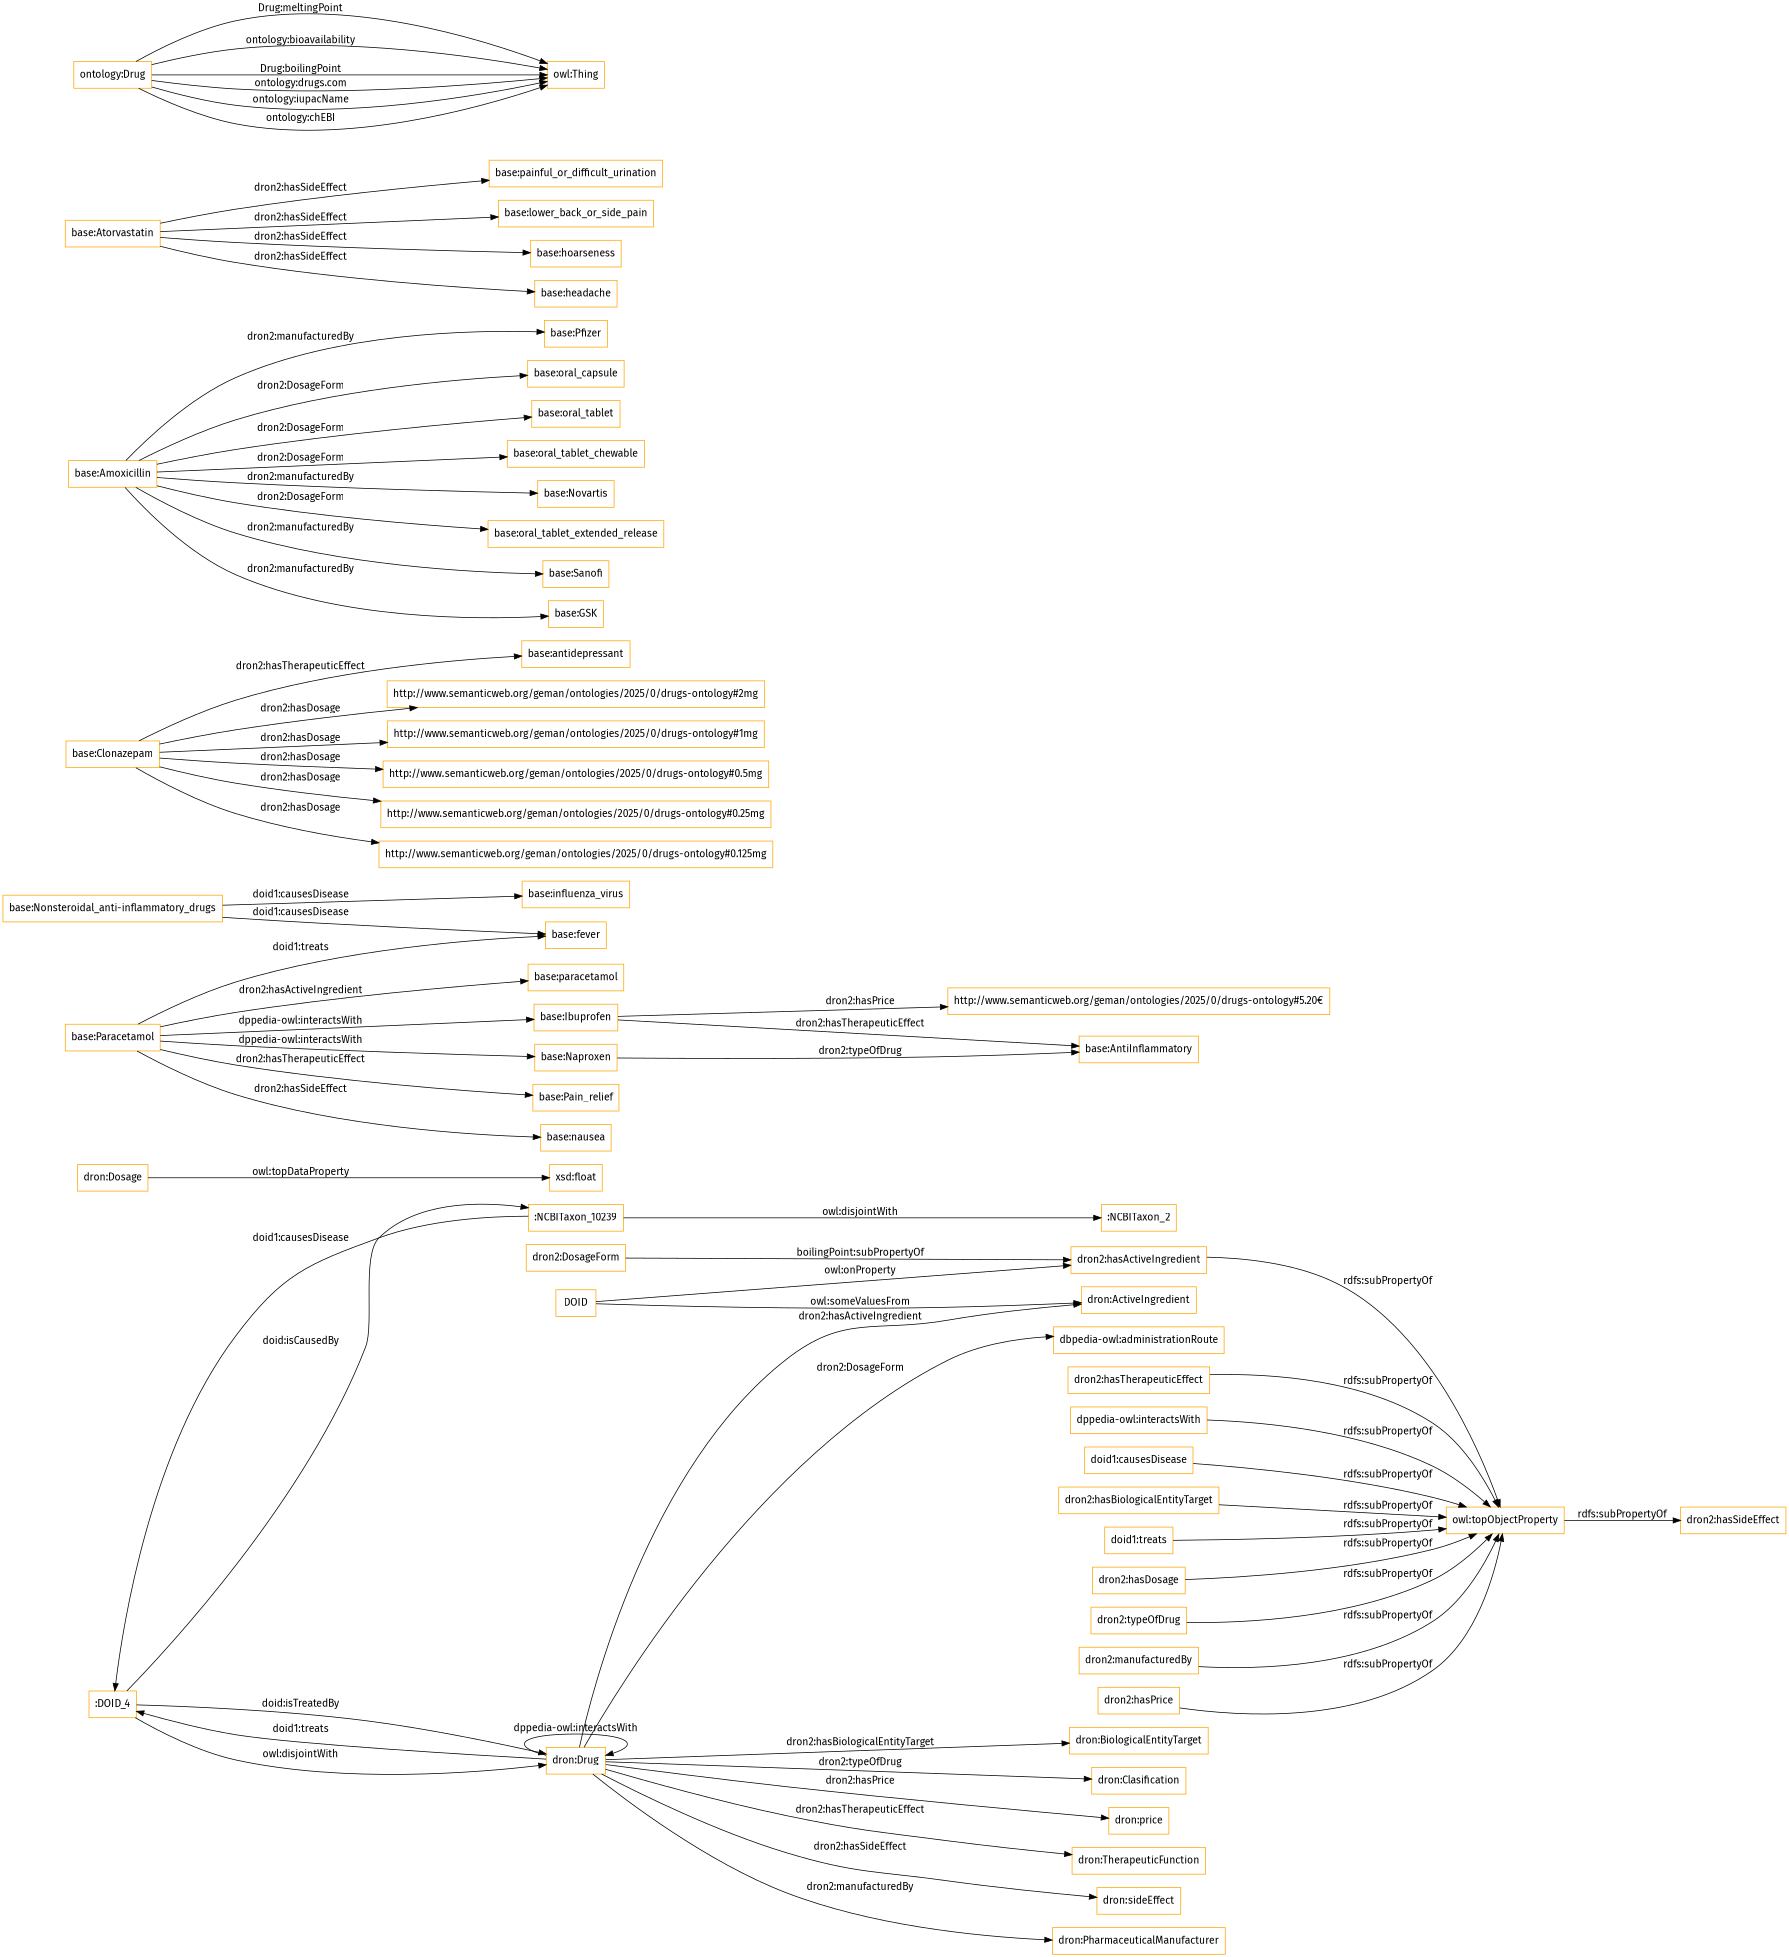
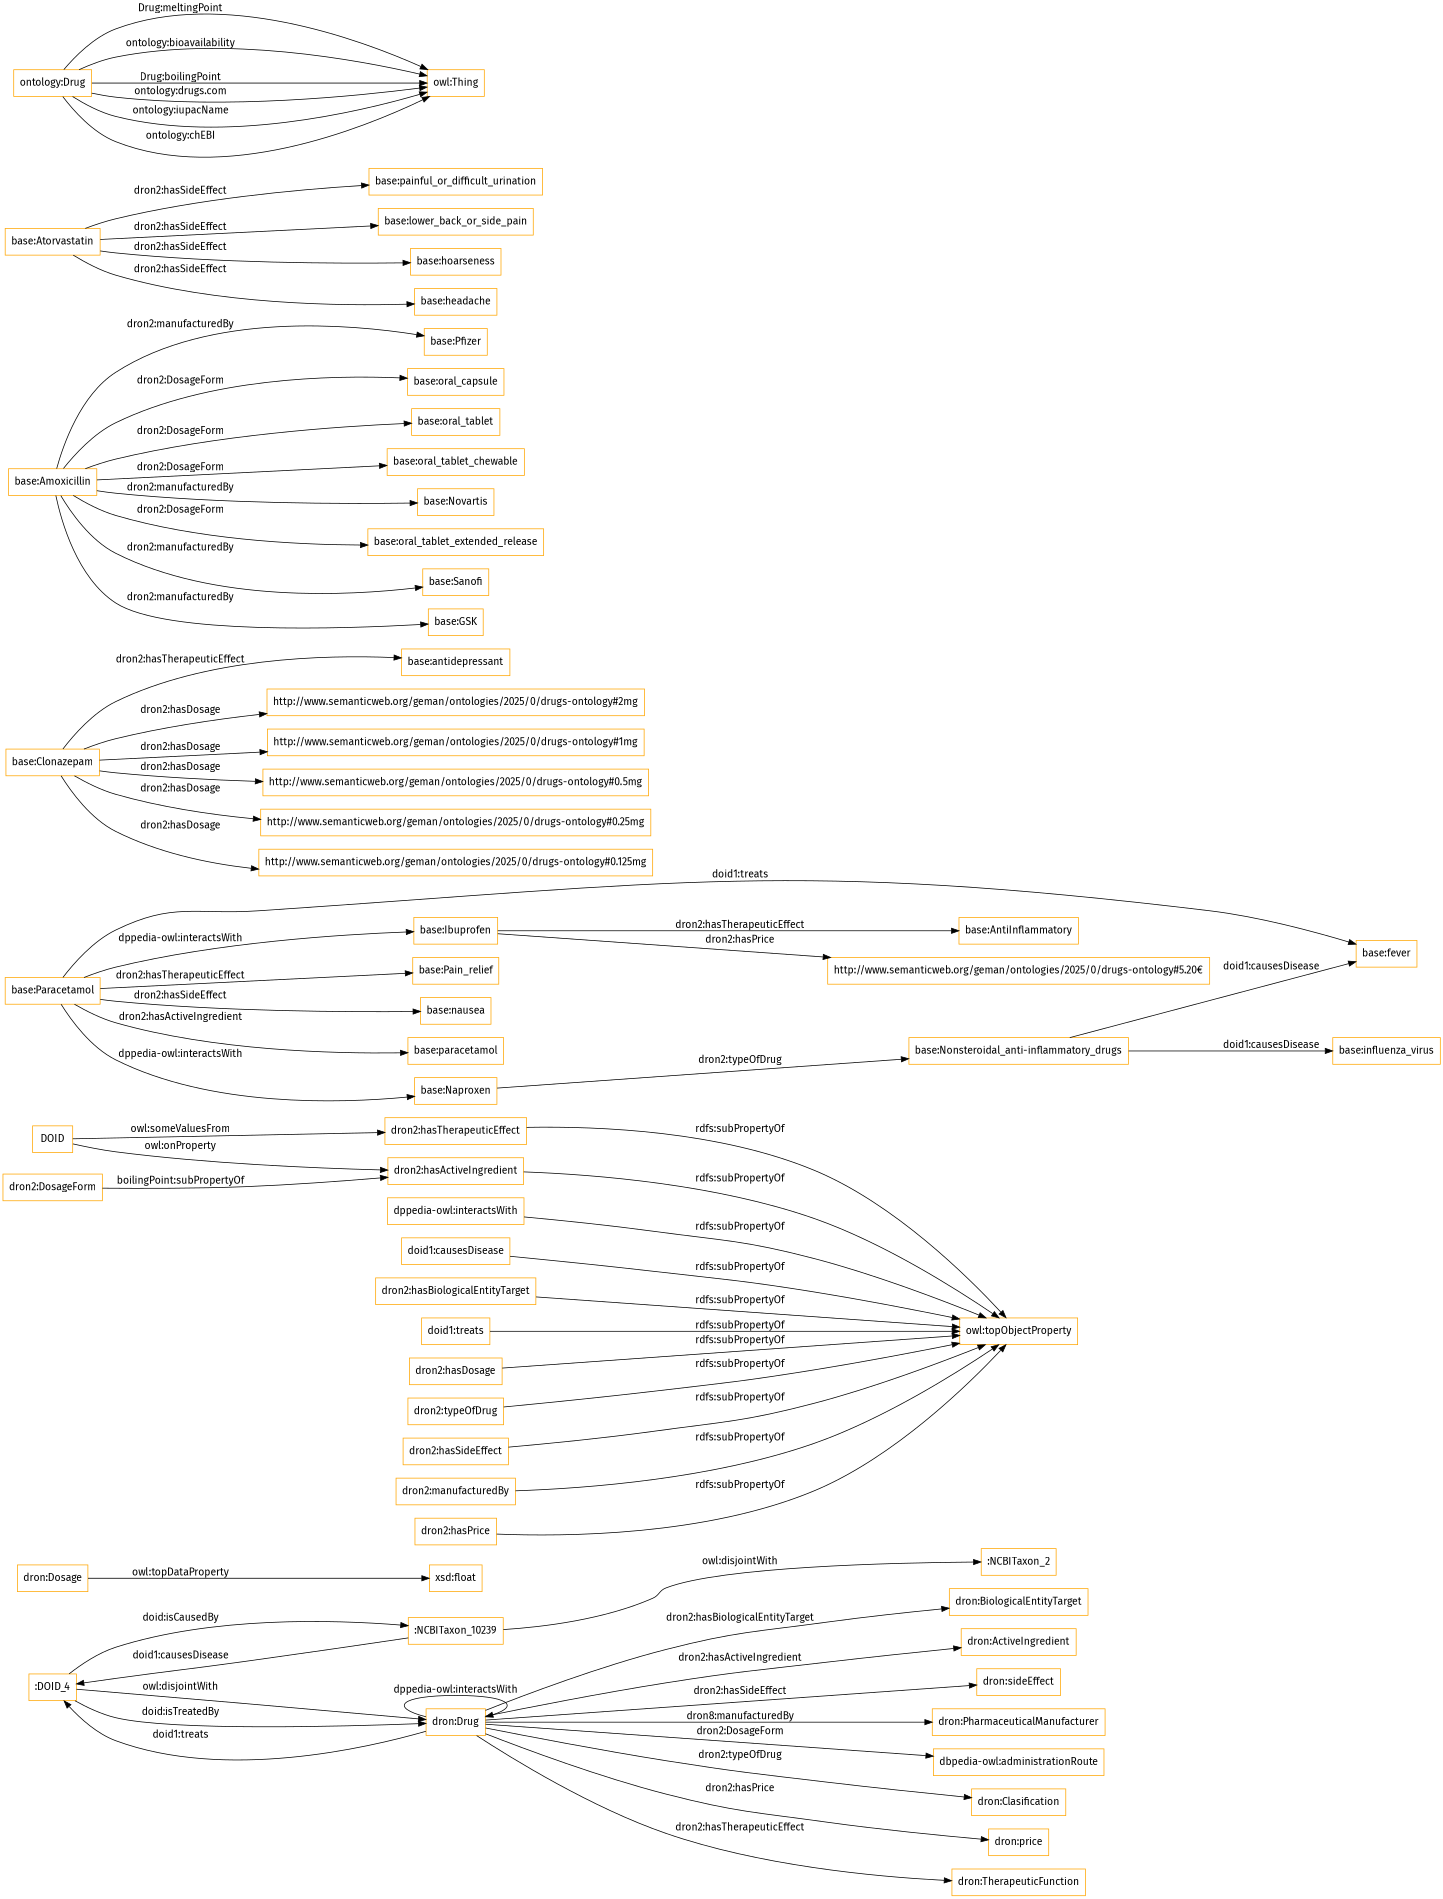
(844, 1058) -> (699, 1074)
(835, 1308) -> (225, 1136)
(1619, 1520) -> (748, 1418)
(860, 1887) -> (740, 1717)
